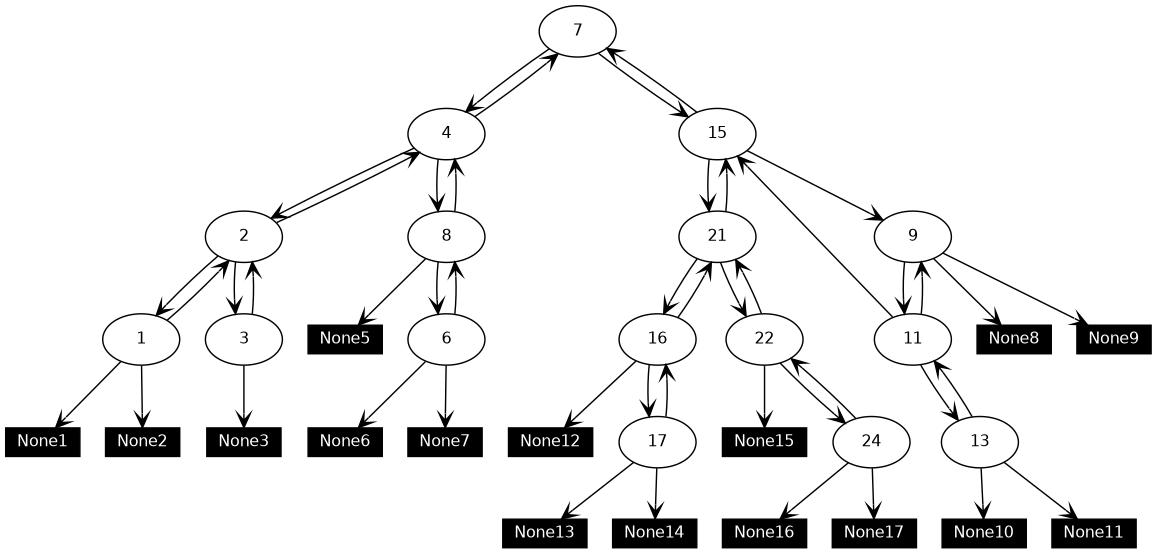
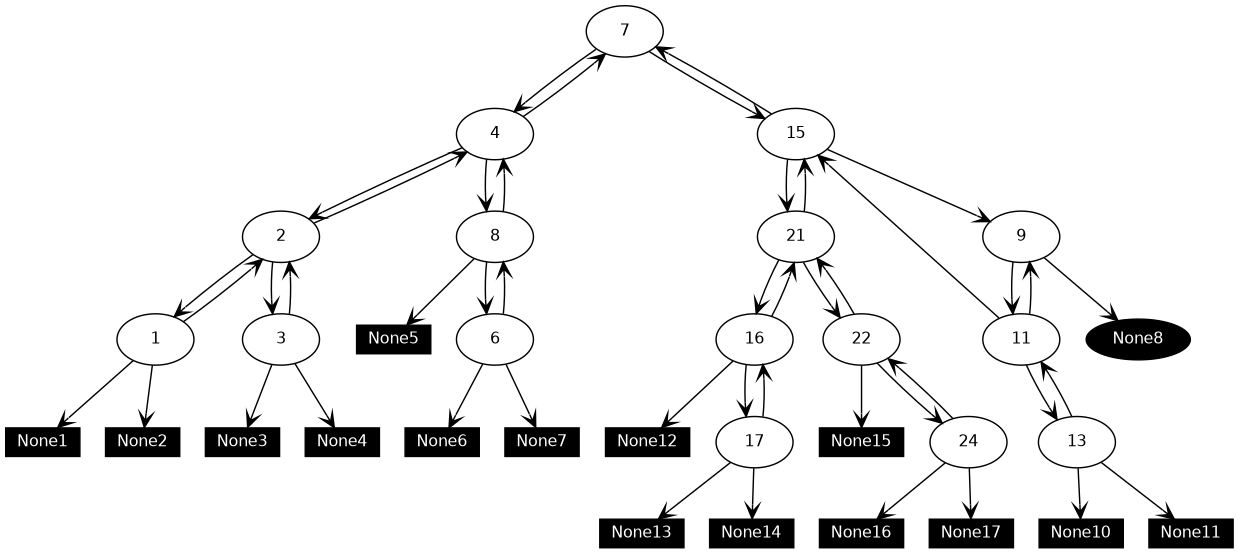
(1014, 339) -> (1138, 339)
(1114, 339) -> none
none -> (342, 442)
